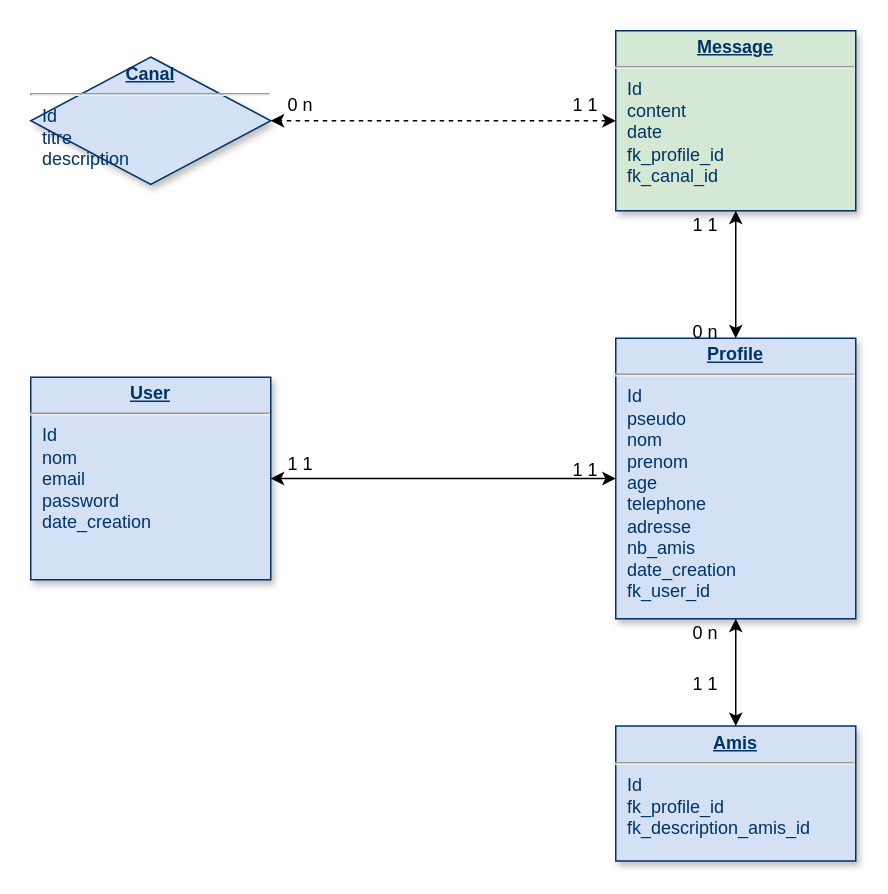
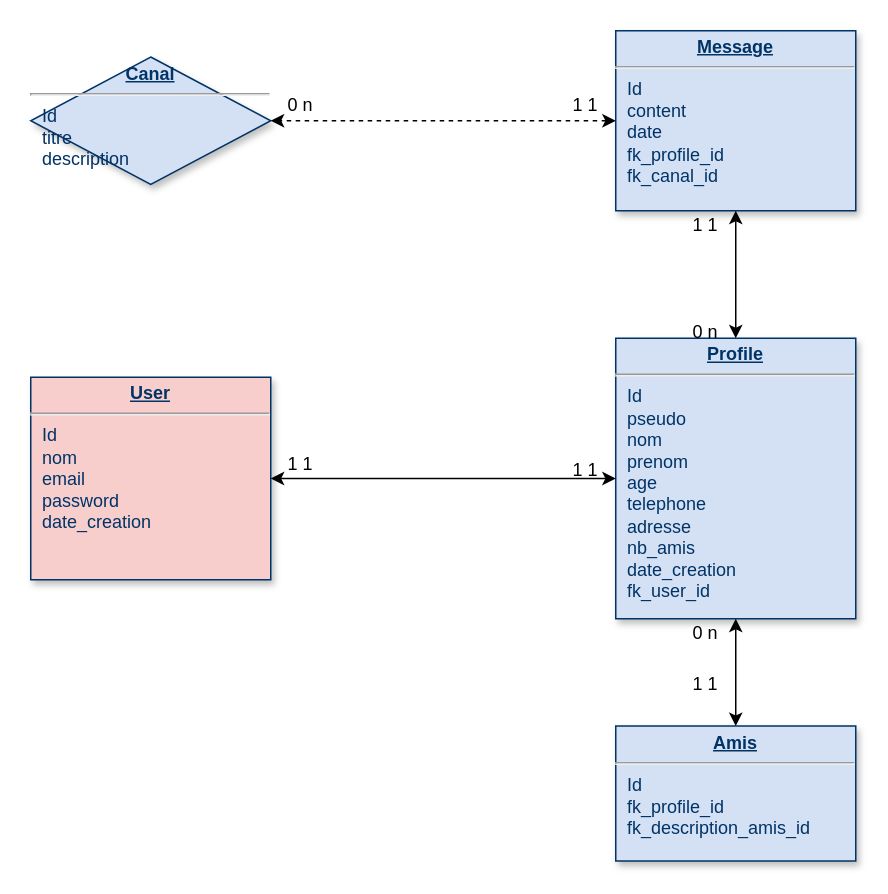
(736, 121) -> (736, 121)
(151, 479) -> (151, 479)
